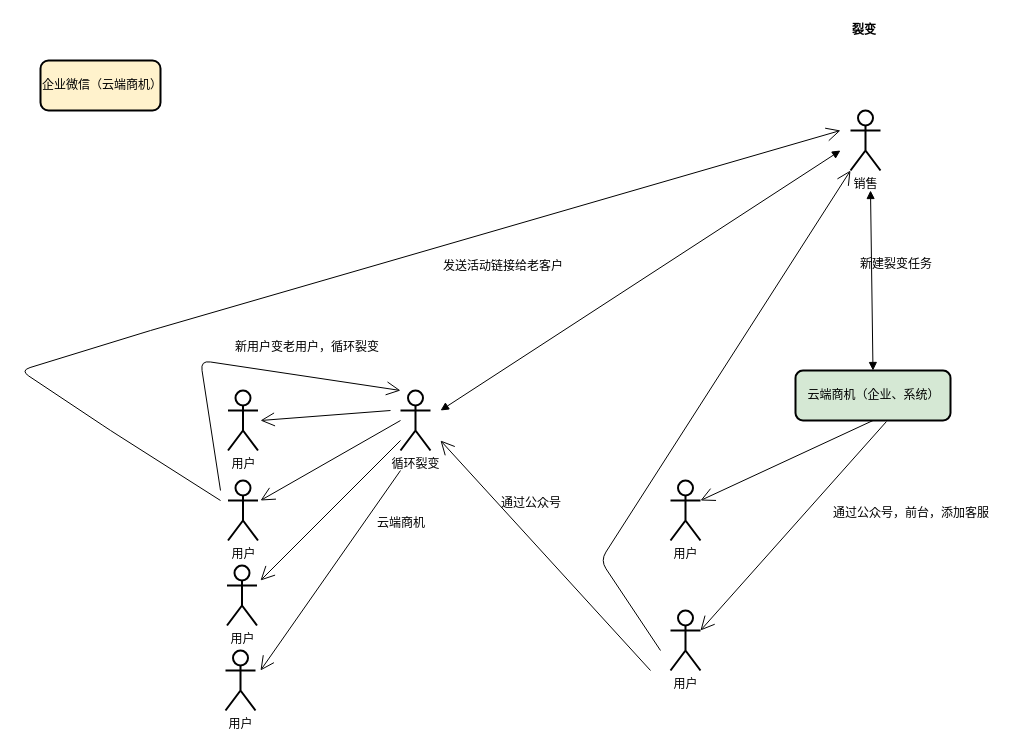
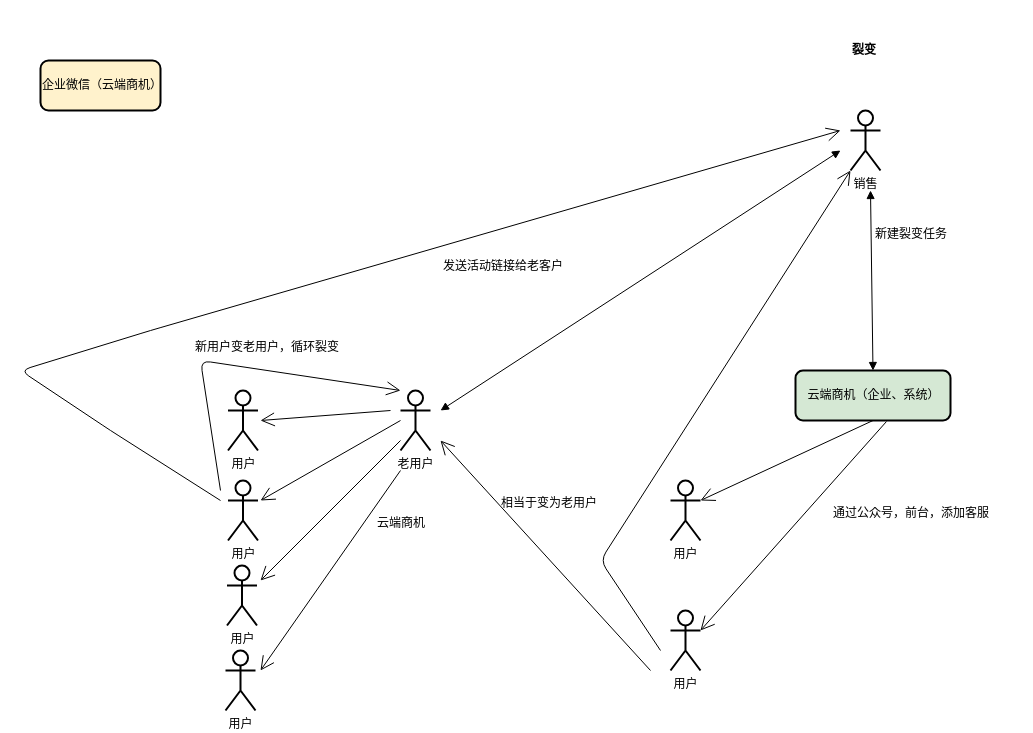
(871, 31) -> (871, 51)
(904, 265) -> (919, 235)
(314, 348) -> (274, 348)
(416, 465) -> (416, 465)
(532, 504) -> (550, 504)
